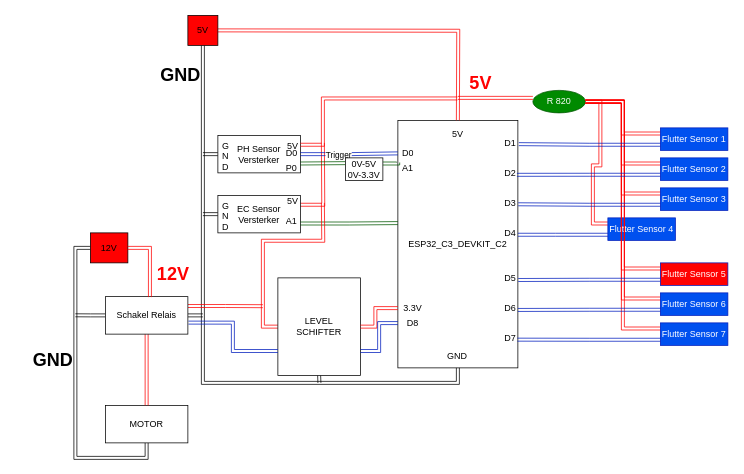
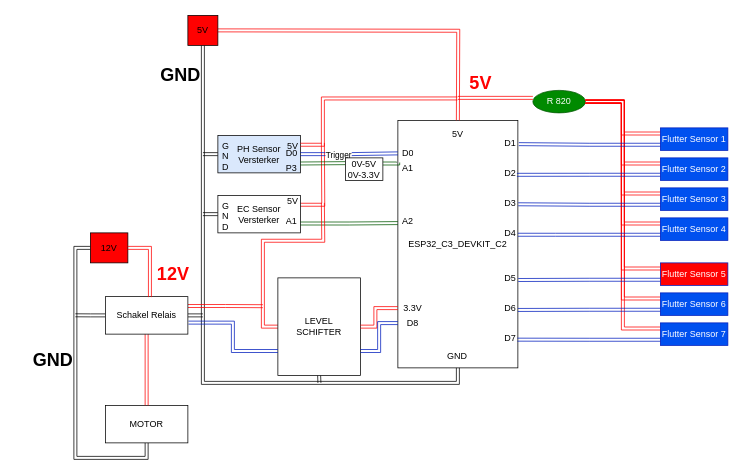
(259, 154) -> (259, 154)
(291, 169) -> (291, 169)
none -> (413, 222)
(642, 229) -> (694, 229)
